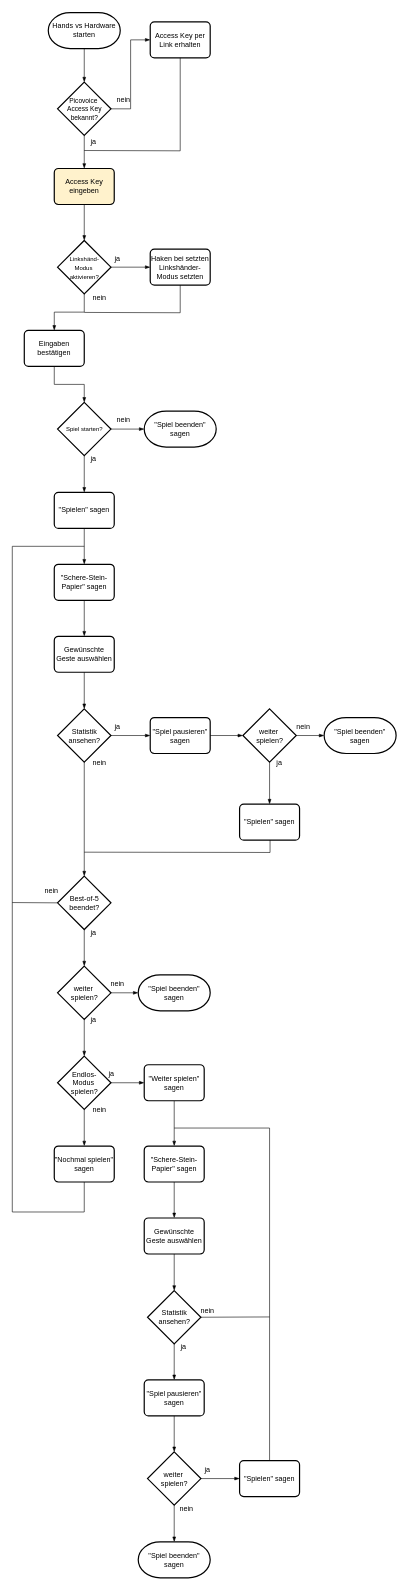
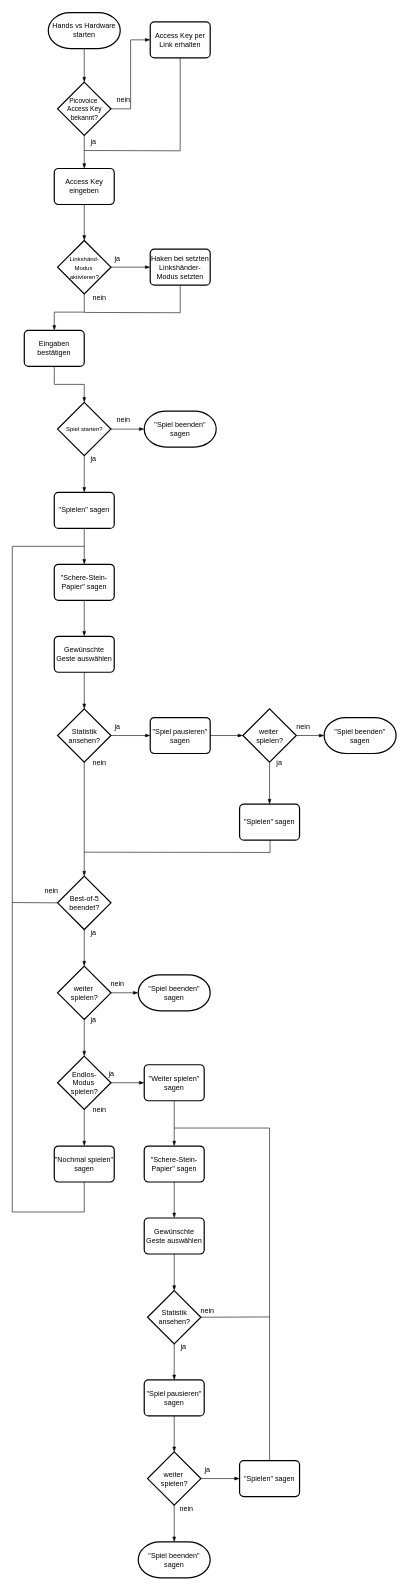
(84, 186) -> (84, 186)
